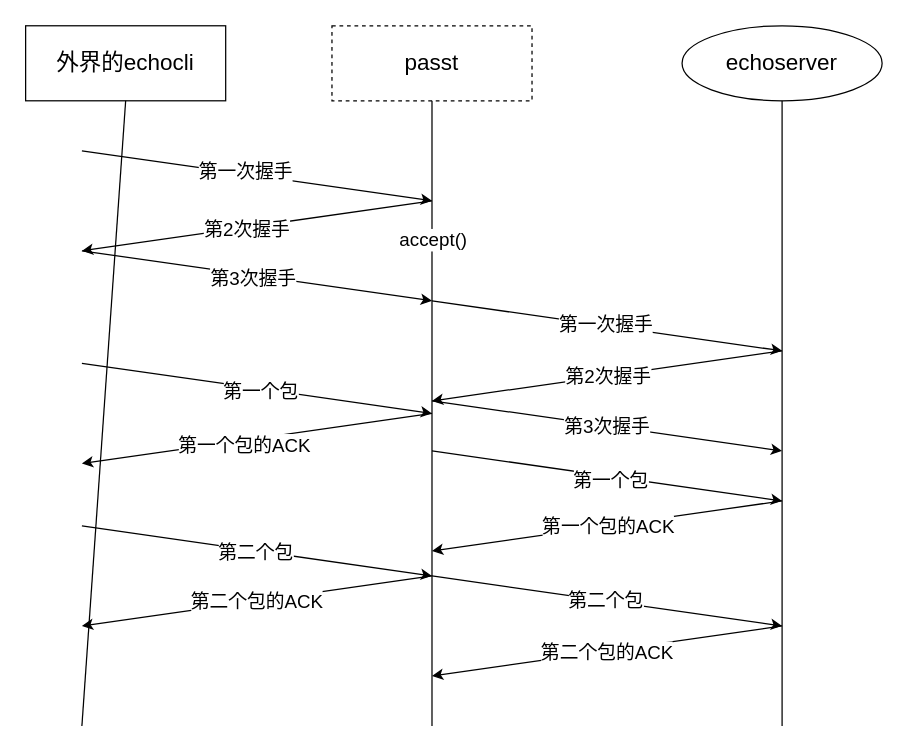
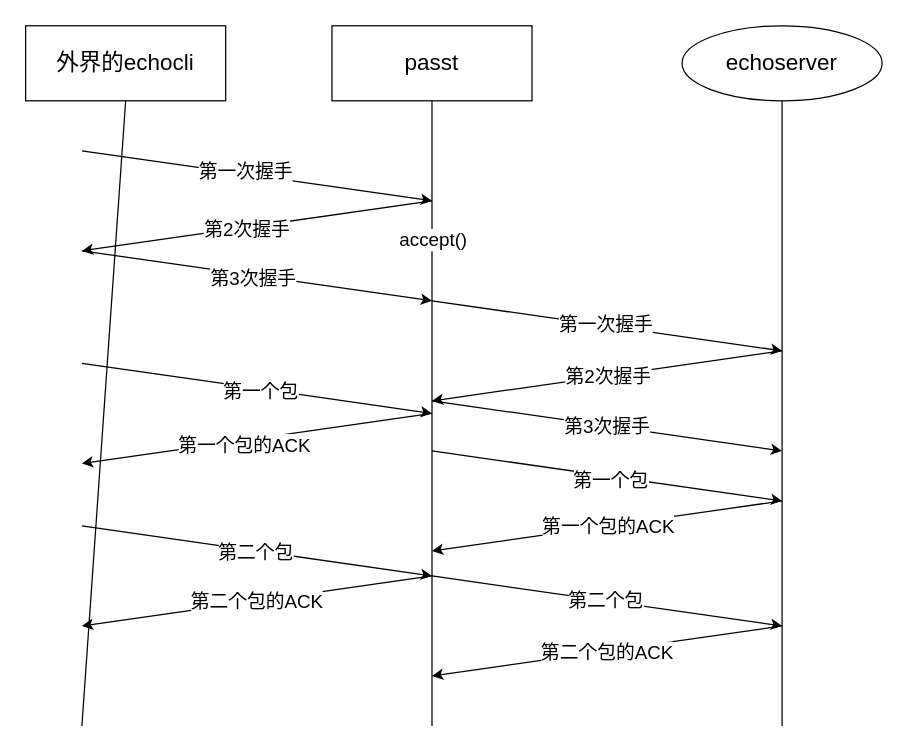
(432, 63) -> (432, 63)
